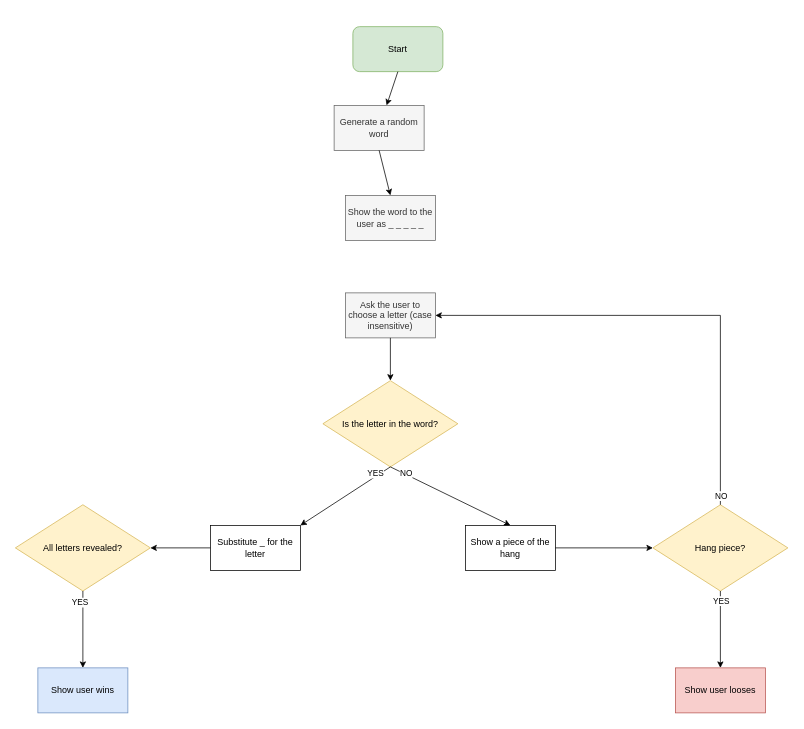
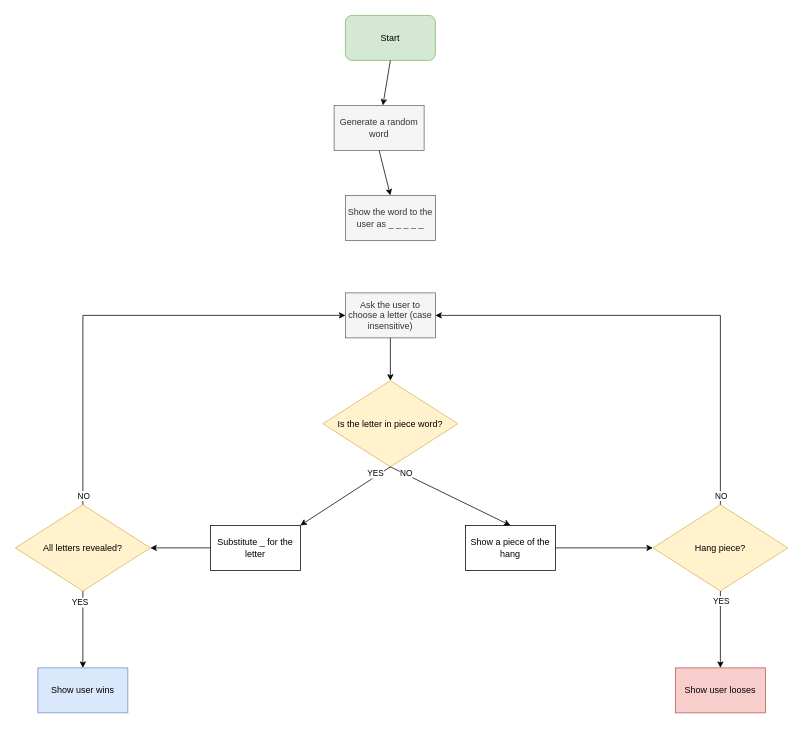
(398, 49) -> (390, 38)
none -> (210, 315)
(390, 424) -> (390, 424)
